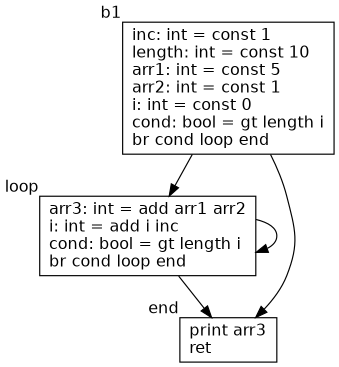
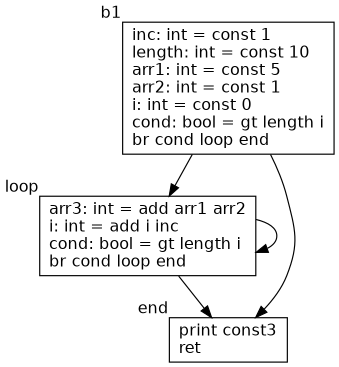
(228, 340) -> (228, 340)
